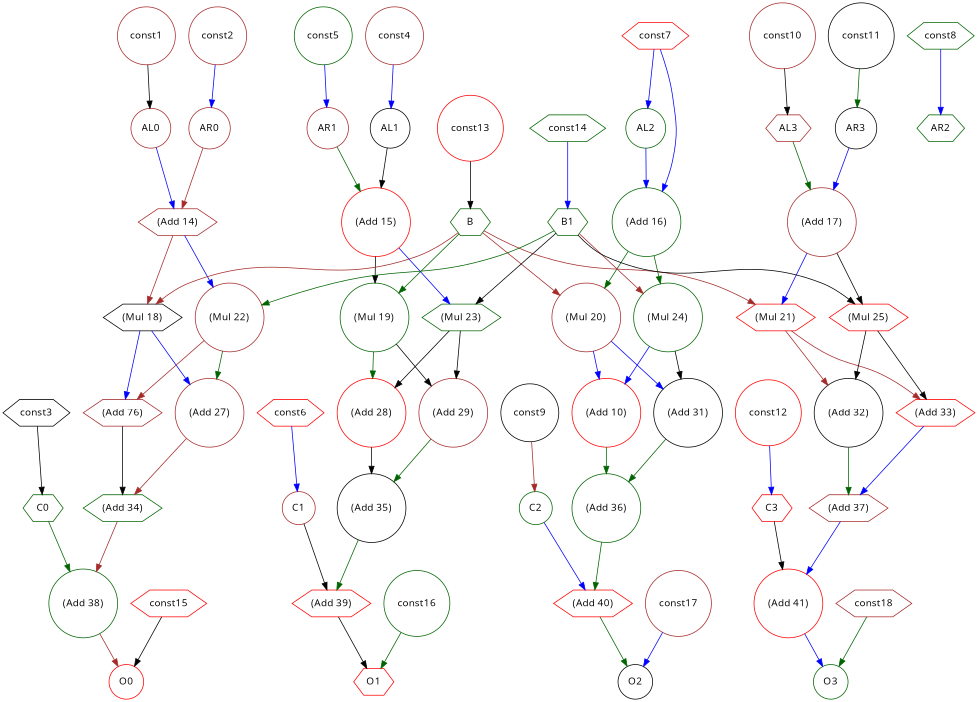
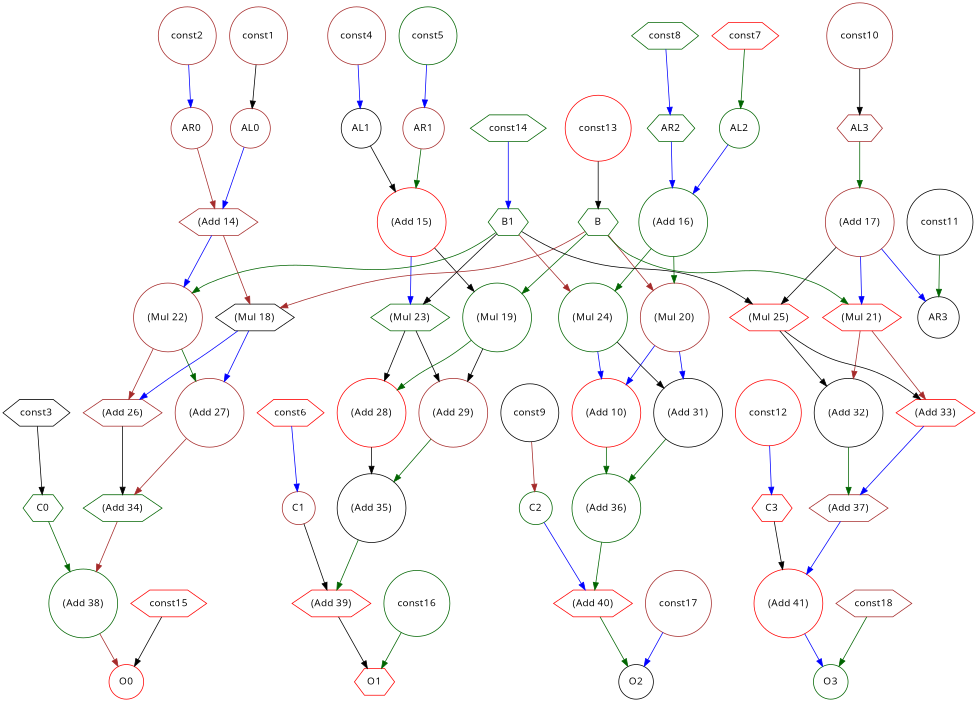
(651, 75) -> (743, 75)
(675, 117) -> (672, 161)
(843, 165) -> (901, 272)
(609, 269) -> (723, 272)
(123, 413) -> (123, 413)
